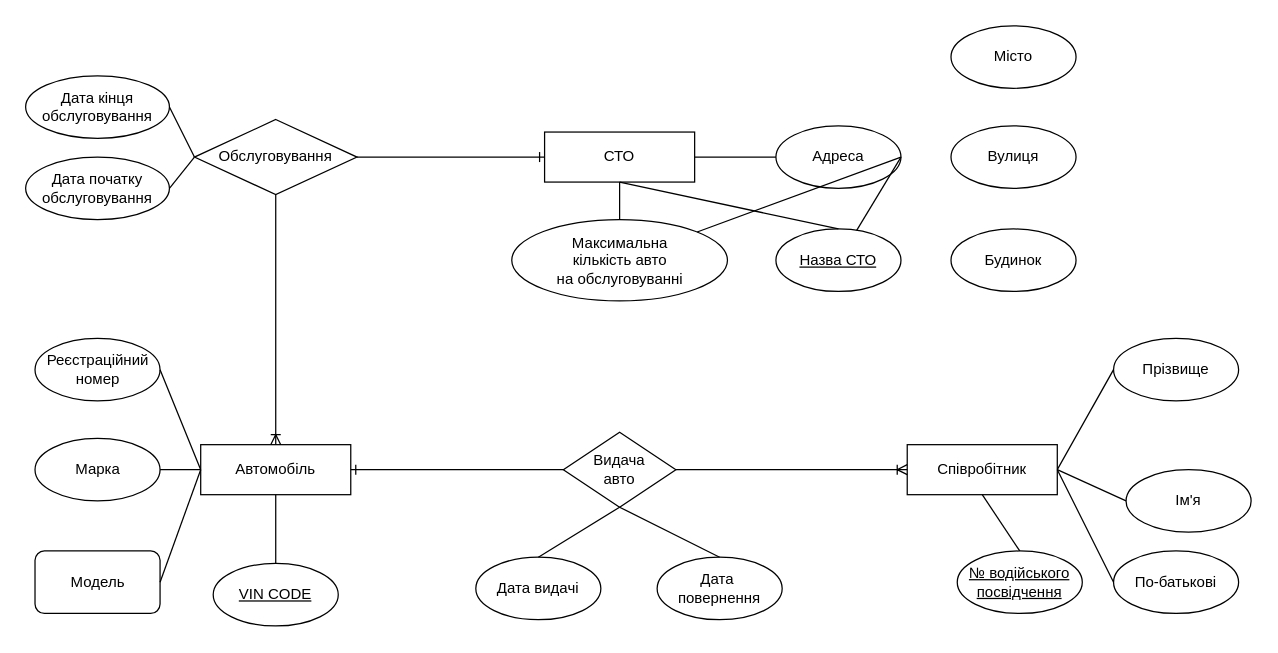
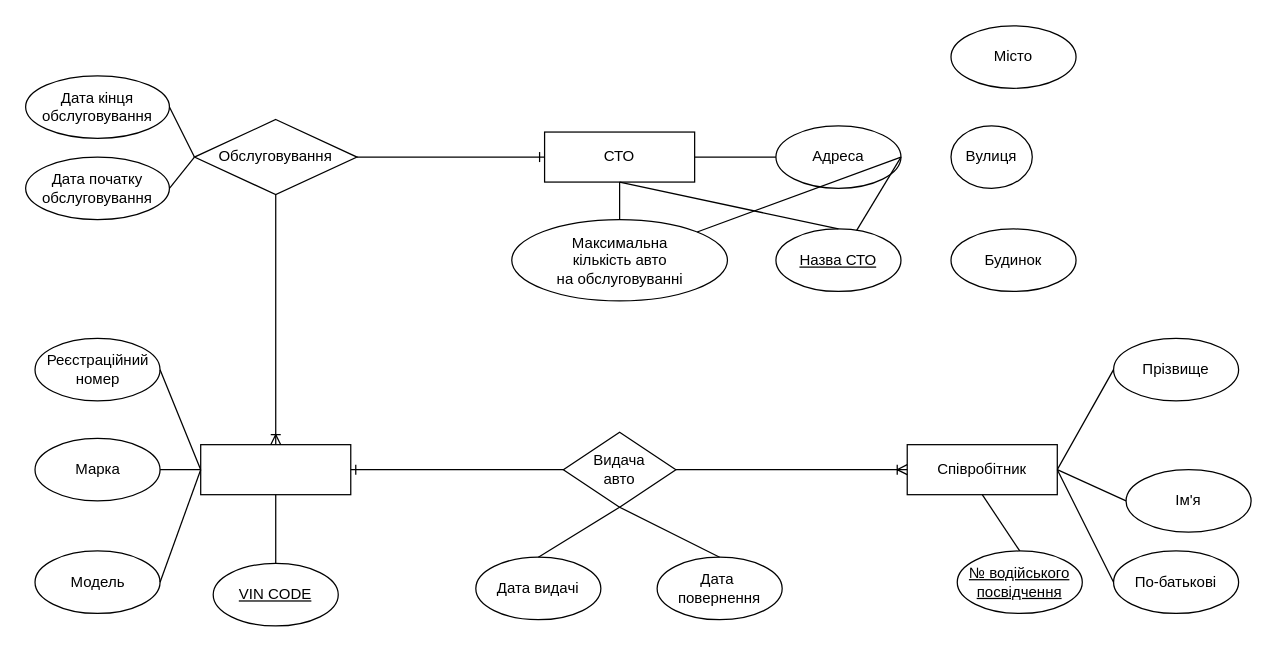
(1013, 157) -> (991, 157)
(276, 469) -> none
(98, 582) -> (98, 582)
